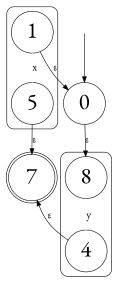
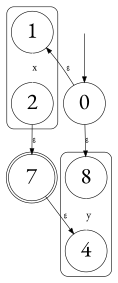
(51, 70) -> (63, 68)
(32, 103) -> (32, 103)
(51, 225) -> (57, 212)
